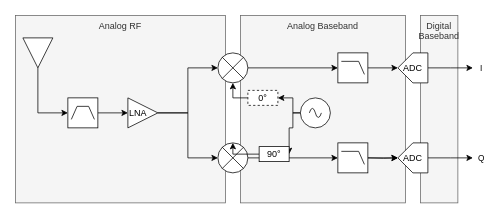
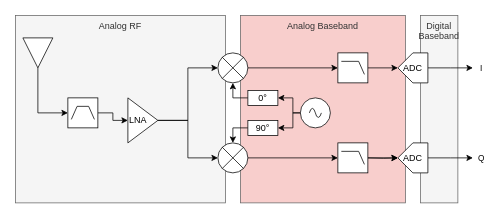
(323, 26) -> (323, 26)
(263, 98) -> (263, 98)
(143, 113) -> (143, 120)
(274, 154) -> (263, 128)
